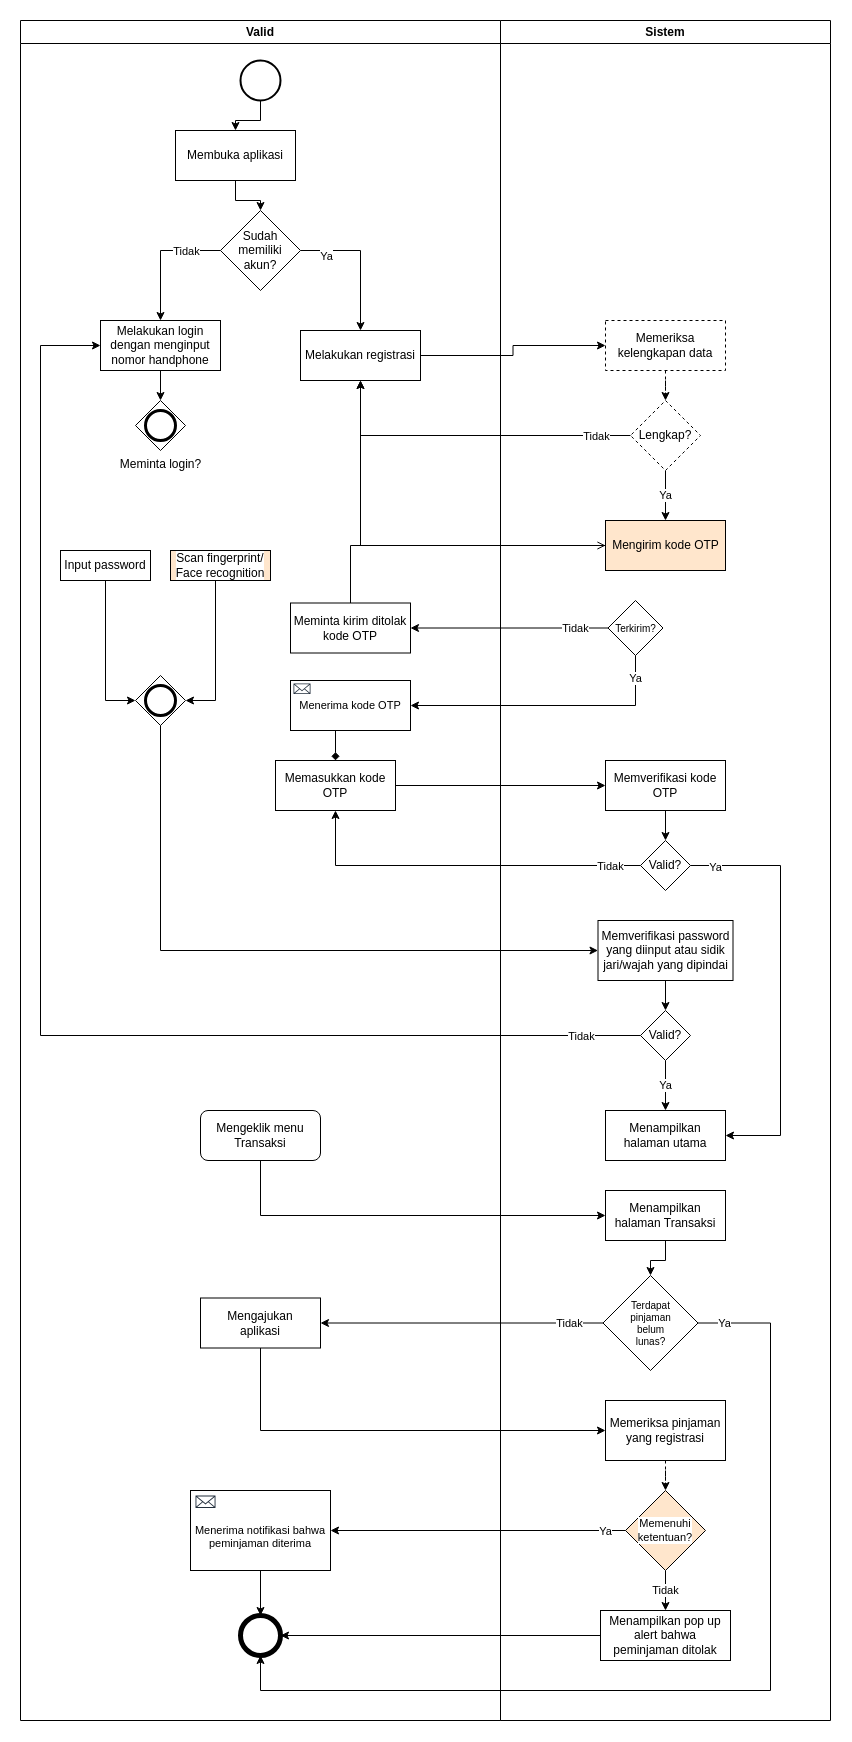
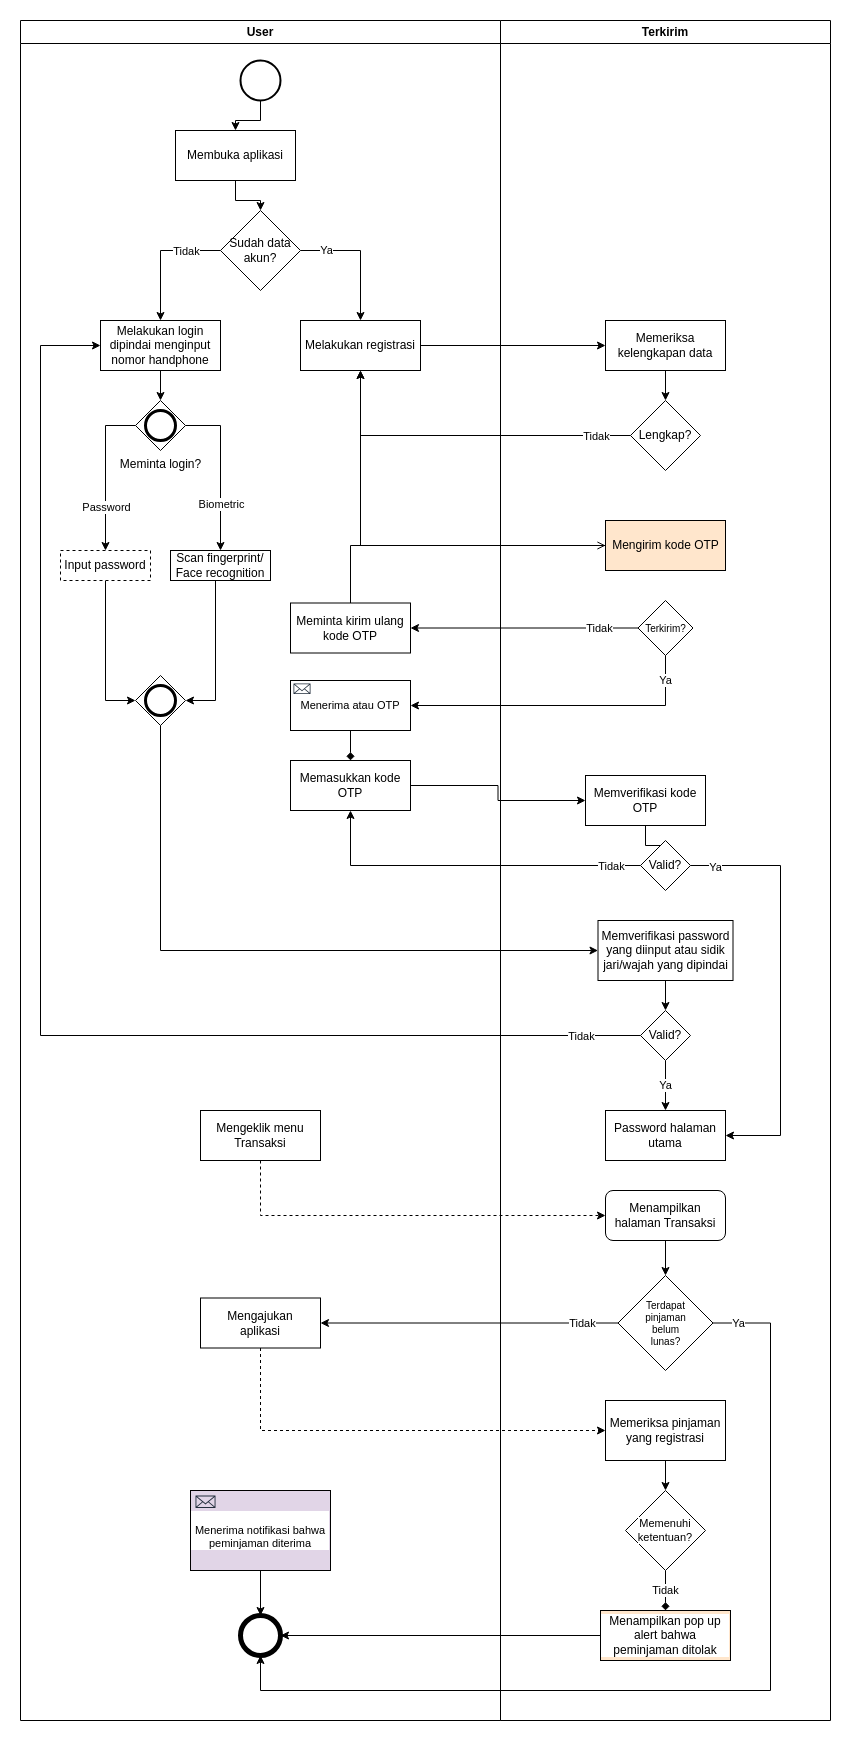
(261, 33) -> (261, 33)
(666, 33) -> (666, 33)
(261, 251) -> (261, 251)
(161, 346) -> (161, 346)
(666, 346) -> (666, 346)
(361, 356) -> (361, 346)
(666, 390) -> (666, 390)
(666, 436) -> (666, 436)
none -> (221, 467)
none -> (106, 470)
(666, 492) -> none
(106, 566) -> (106, 566)
(221, 566) -> (221, 566)
(636, 628) -> (666, 628)
(351, 629) -> (351, 629)
(351, 706) -> (351, 706)
(336, 786) -> (351, 786)
(666, 786) -> (646, 801)
(261, 1136) -> (261, 1136)
(666, 1136) -> (666, 1136)
(402, 1216) -> (402, 1216)
(666, 1216) -> (666, 1216)
(651, 1323) -> (666, 1323)
(389, 1431) -> (389, 1431)
(666, 1480) -> (666, 1480)
(261, 1531) -> (261, 1531)
(481, 1531) -> none
(666, 1531) -> (666, 1531)
(666, 1602) -> (666, 1601)
(666, 1636) -> (666, 1636)
